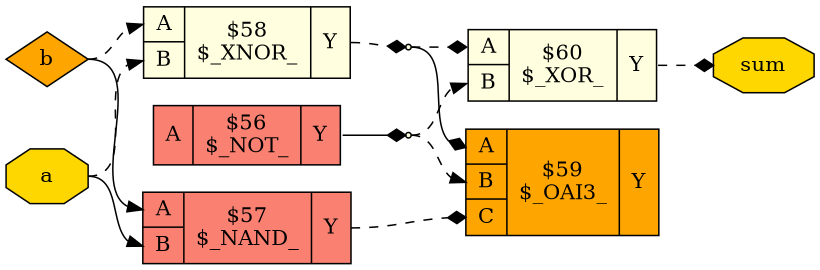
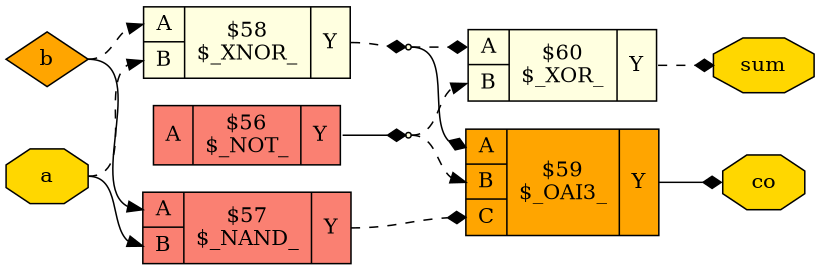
none -> (764, 182)
